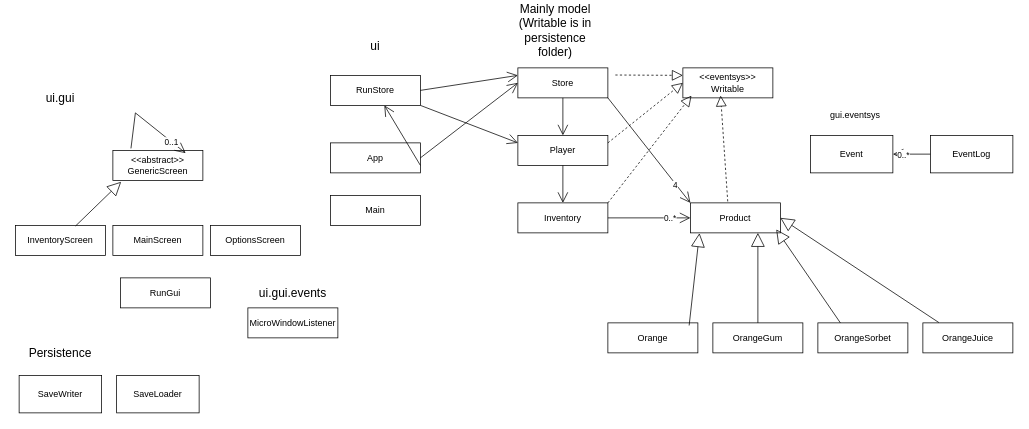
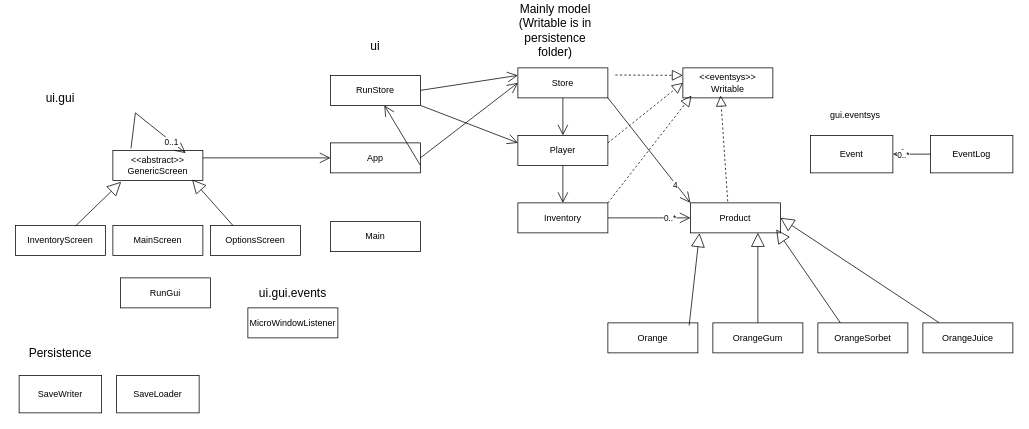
none -> (265, 158)
none -> (217, 208)
(375, 210) -> (375, 237)
